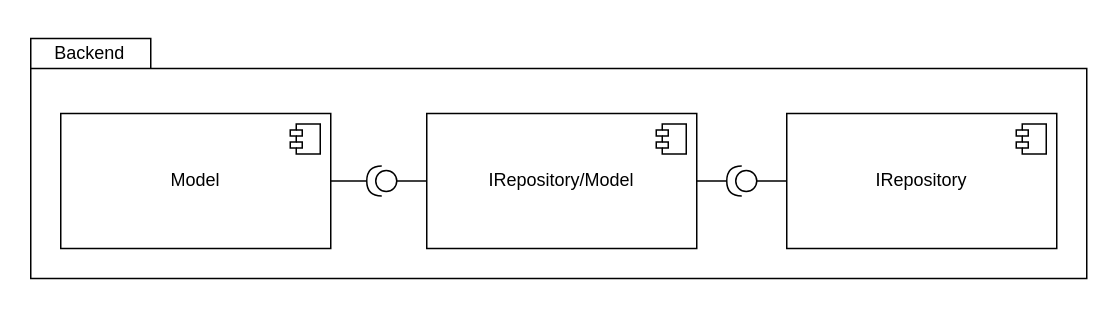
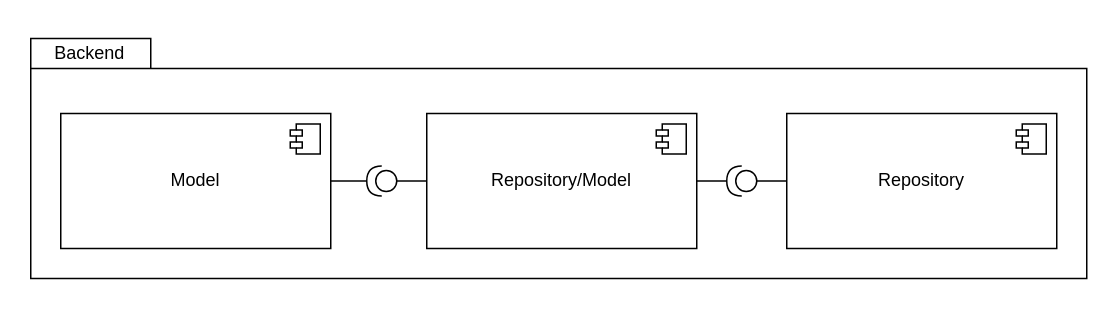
(562, 181) -> (562, 181)
(922, 181) -> (922, 181)
